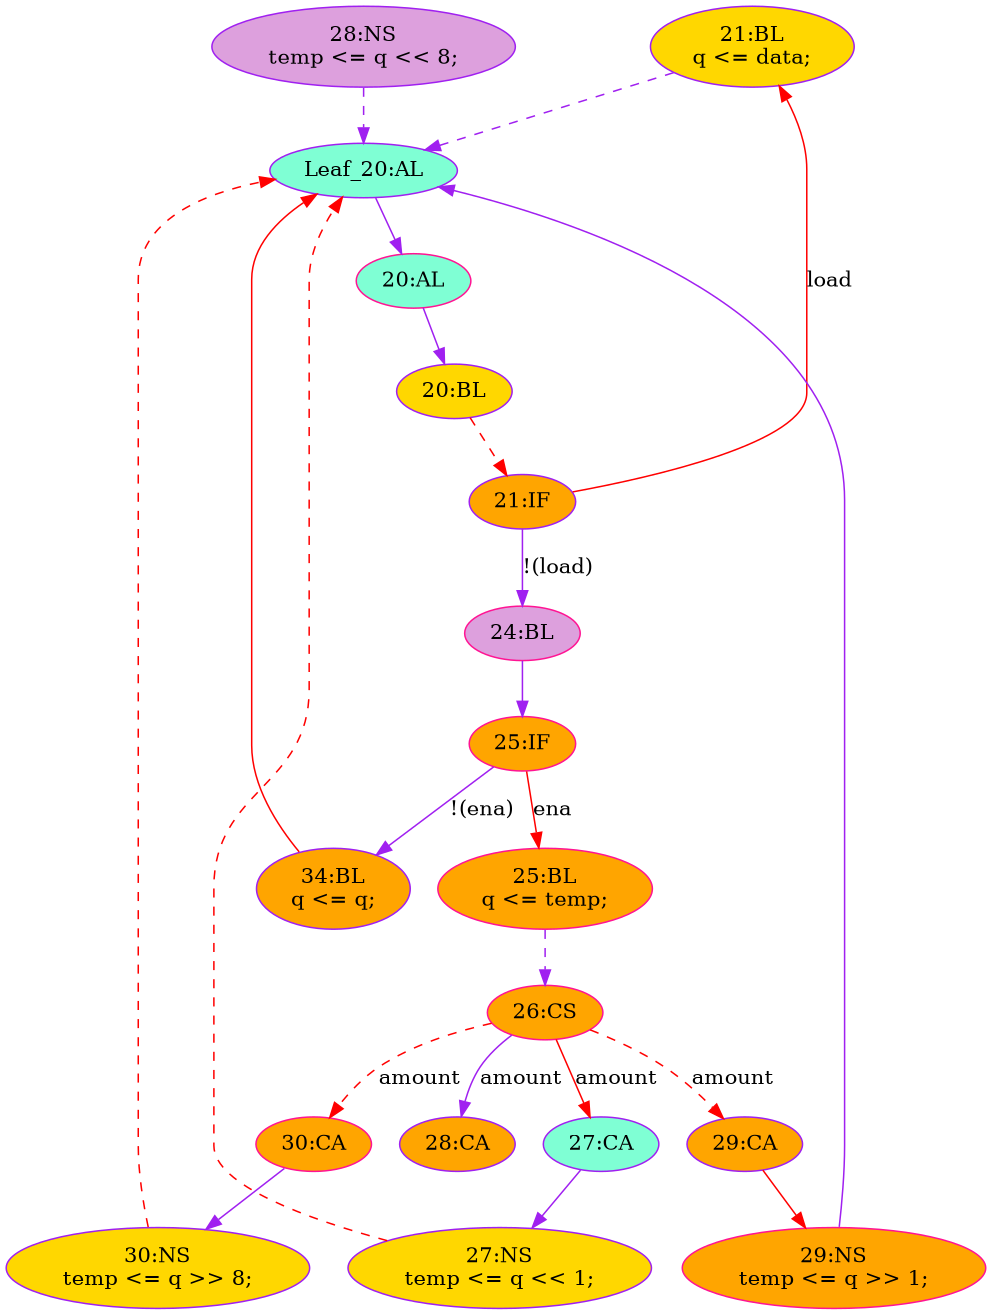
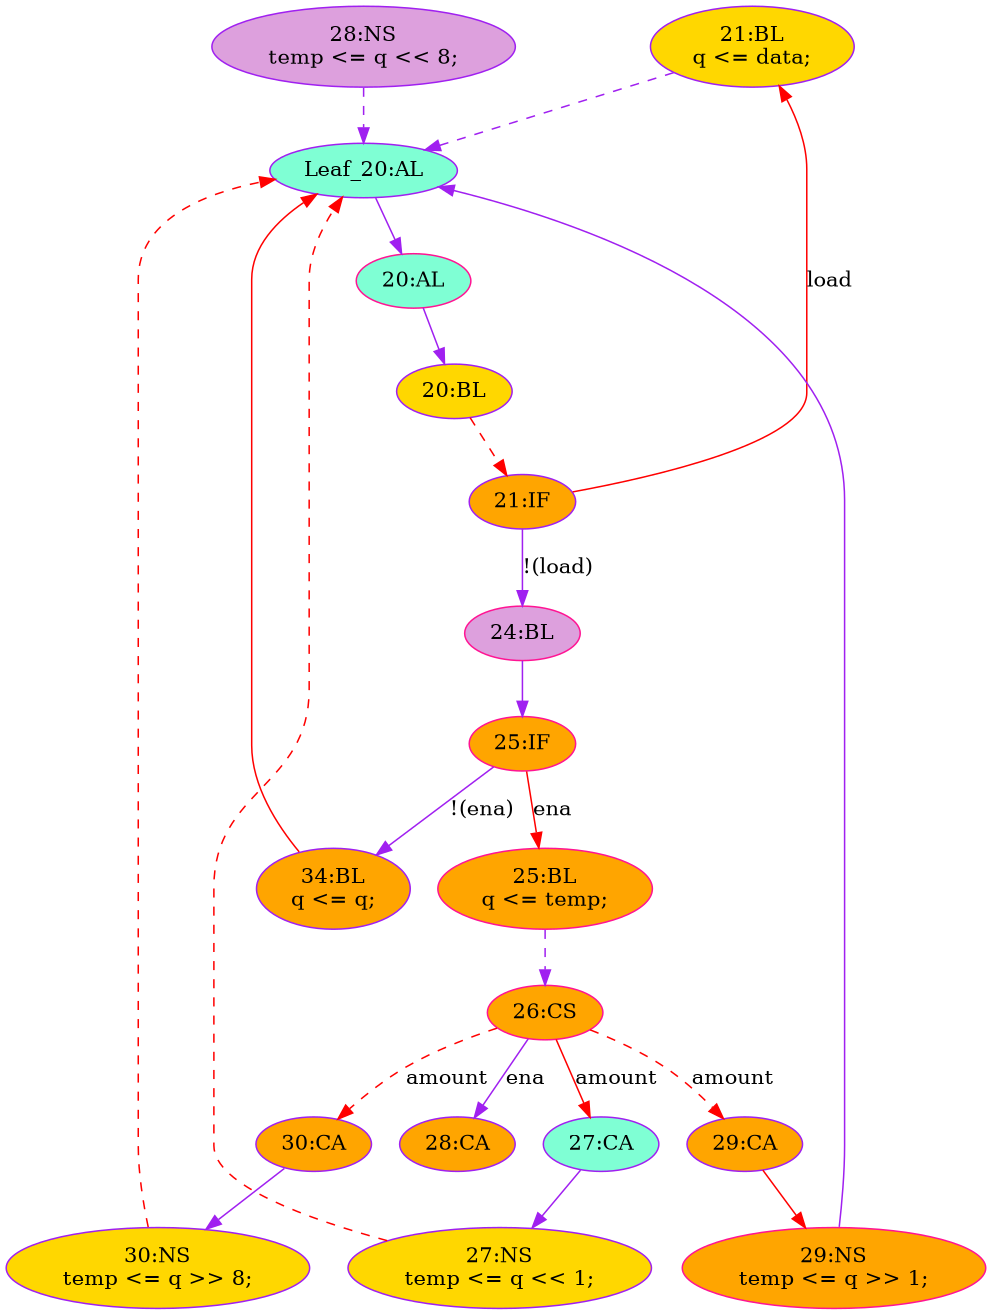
(522, 1078) -> (525, 1078)
(314, 1144) -> (314, 1144)
